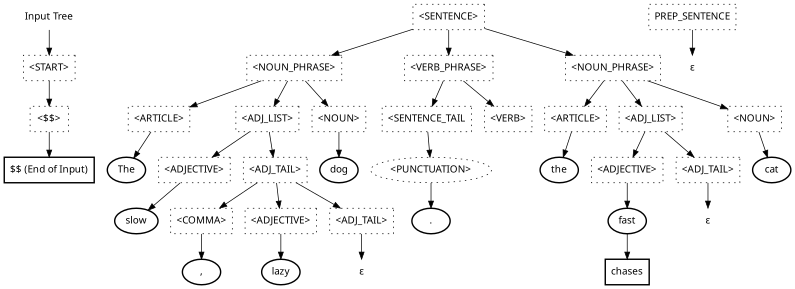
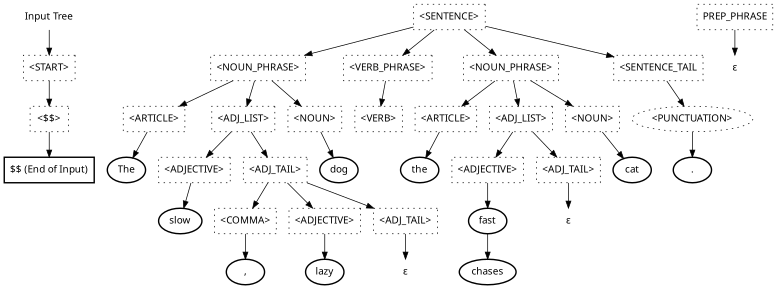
(692, 17) -> (735, 17)
(439, 90) -> (546, 41)
(627, 272) -> (488, 272)
